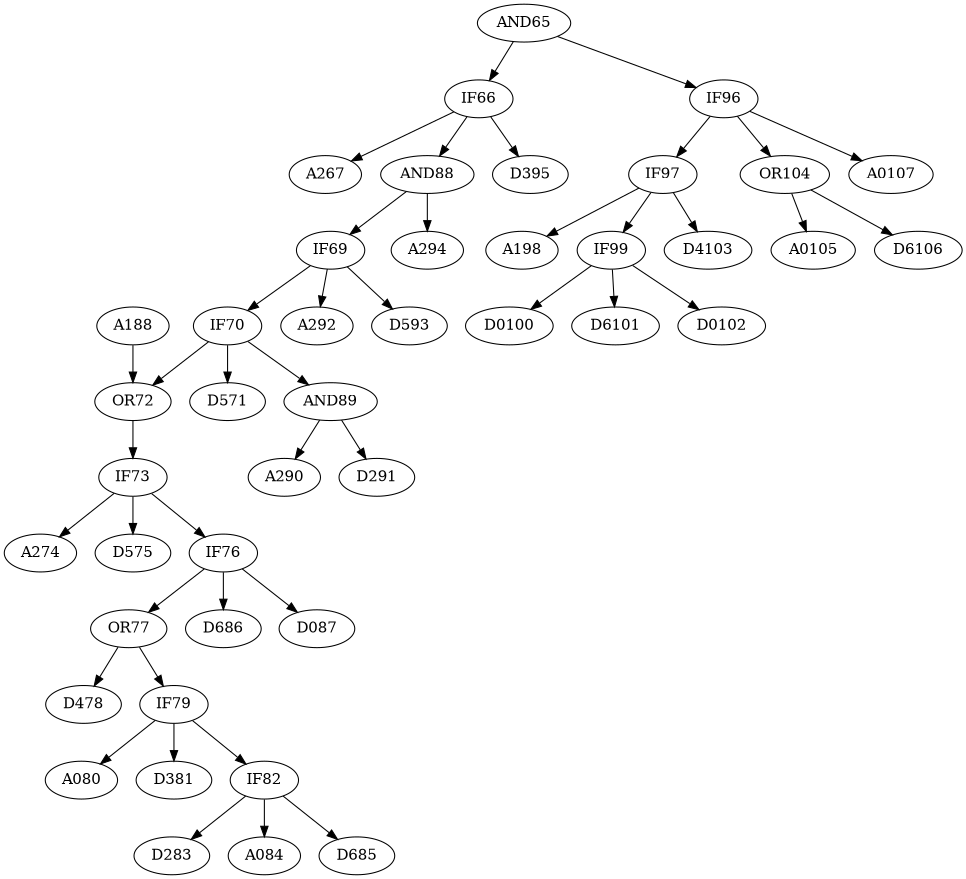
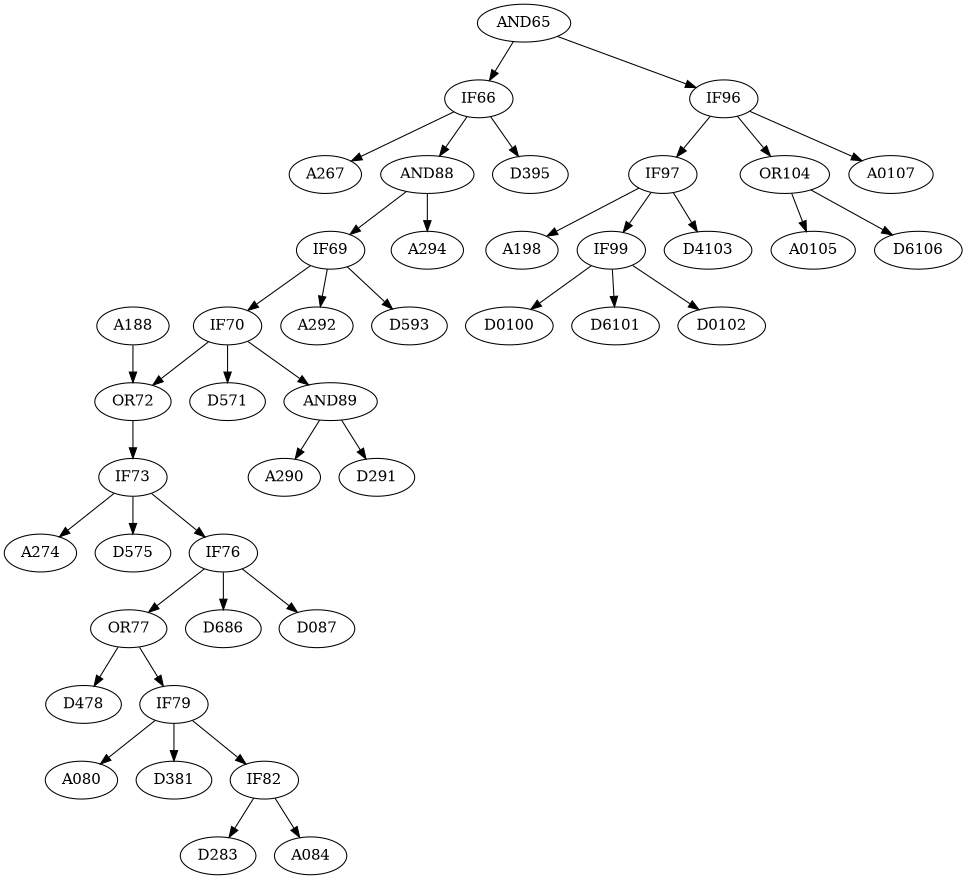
(357, 856) -> none
